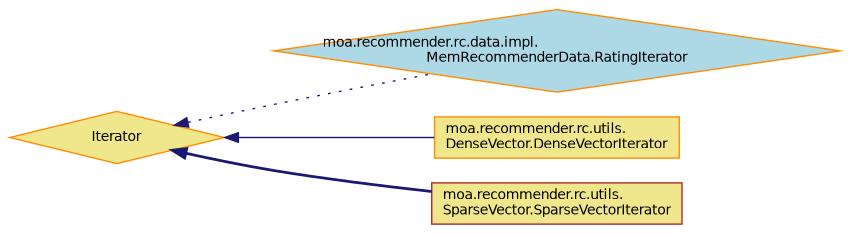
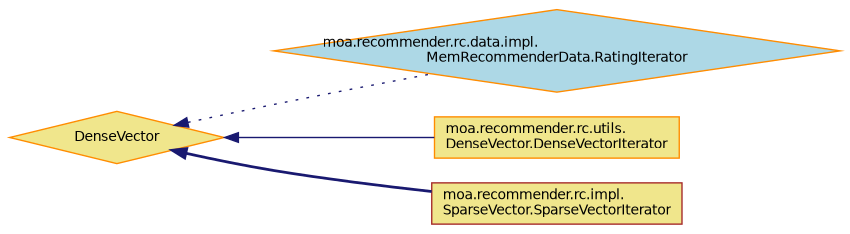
(117, 138) -> (117, 138)
(557, 204) -> (557, 204)
